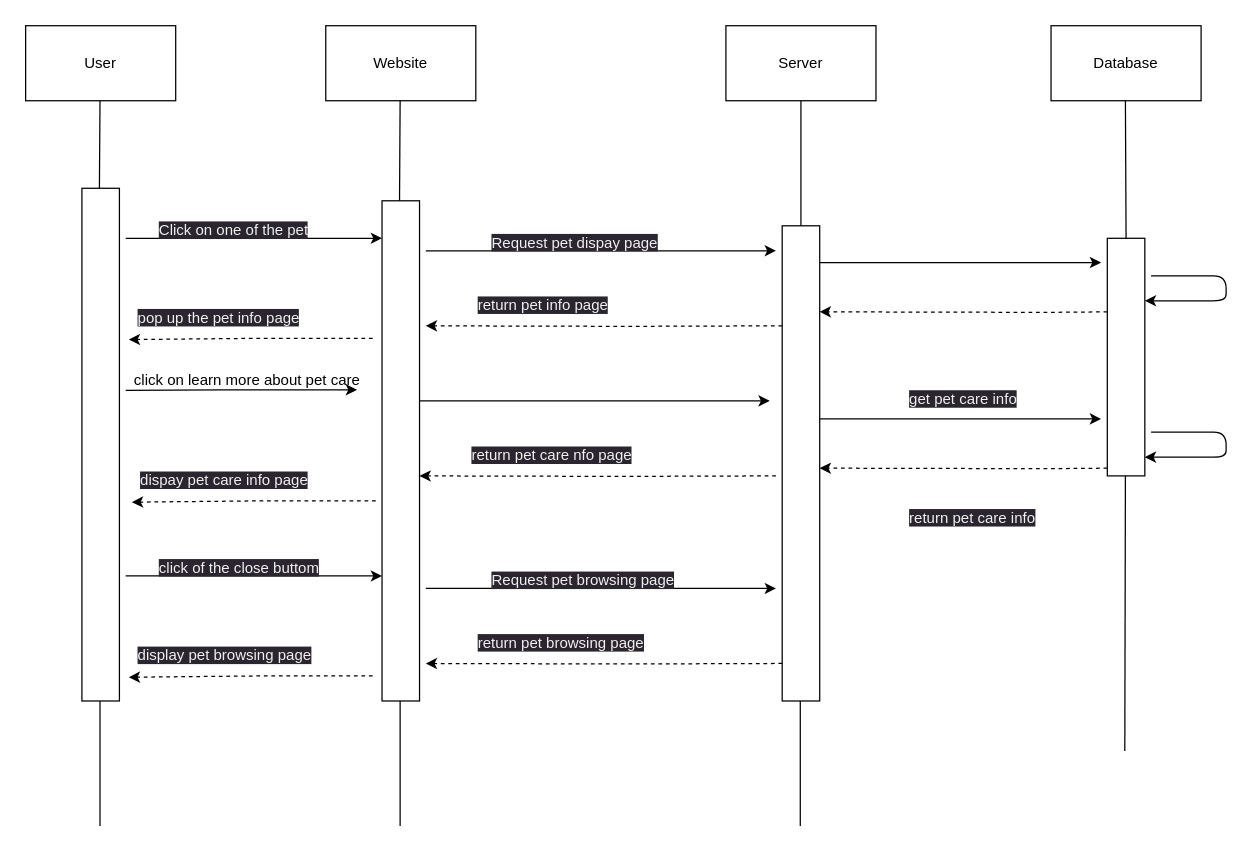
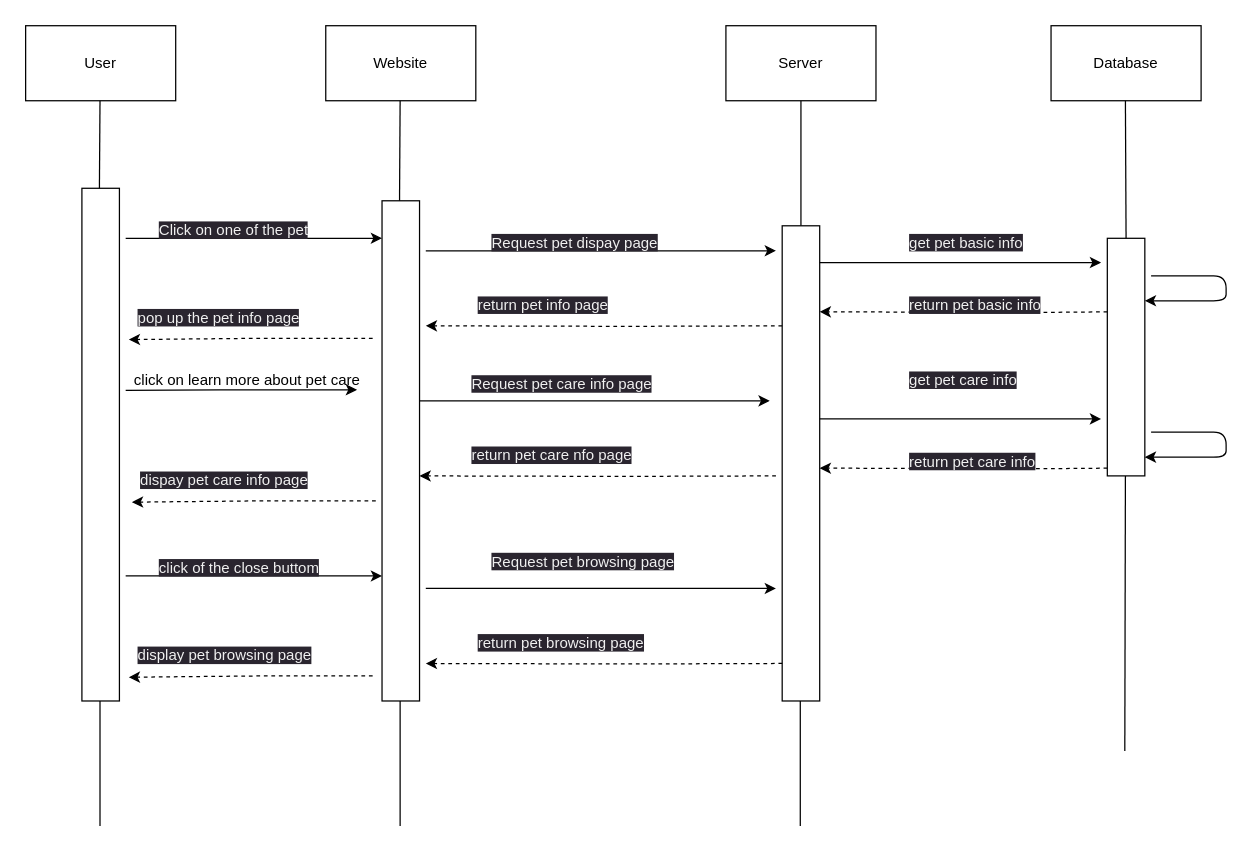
none -> (969, 238)
none -> (982, 301)
none -> (582, 379)
(969, 394) -> (969, 376)
(982, 513) -> (982, 457)
(602, 576) -> (602, 557)
